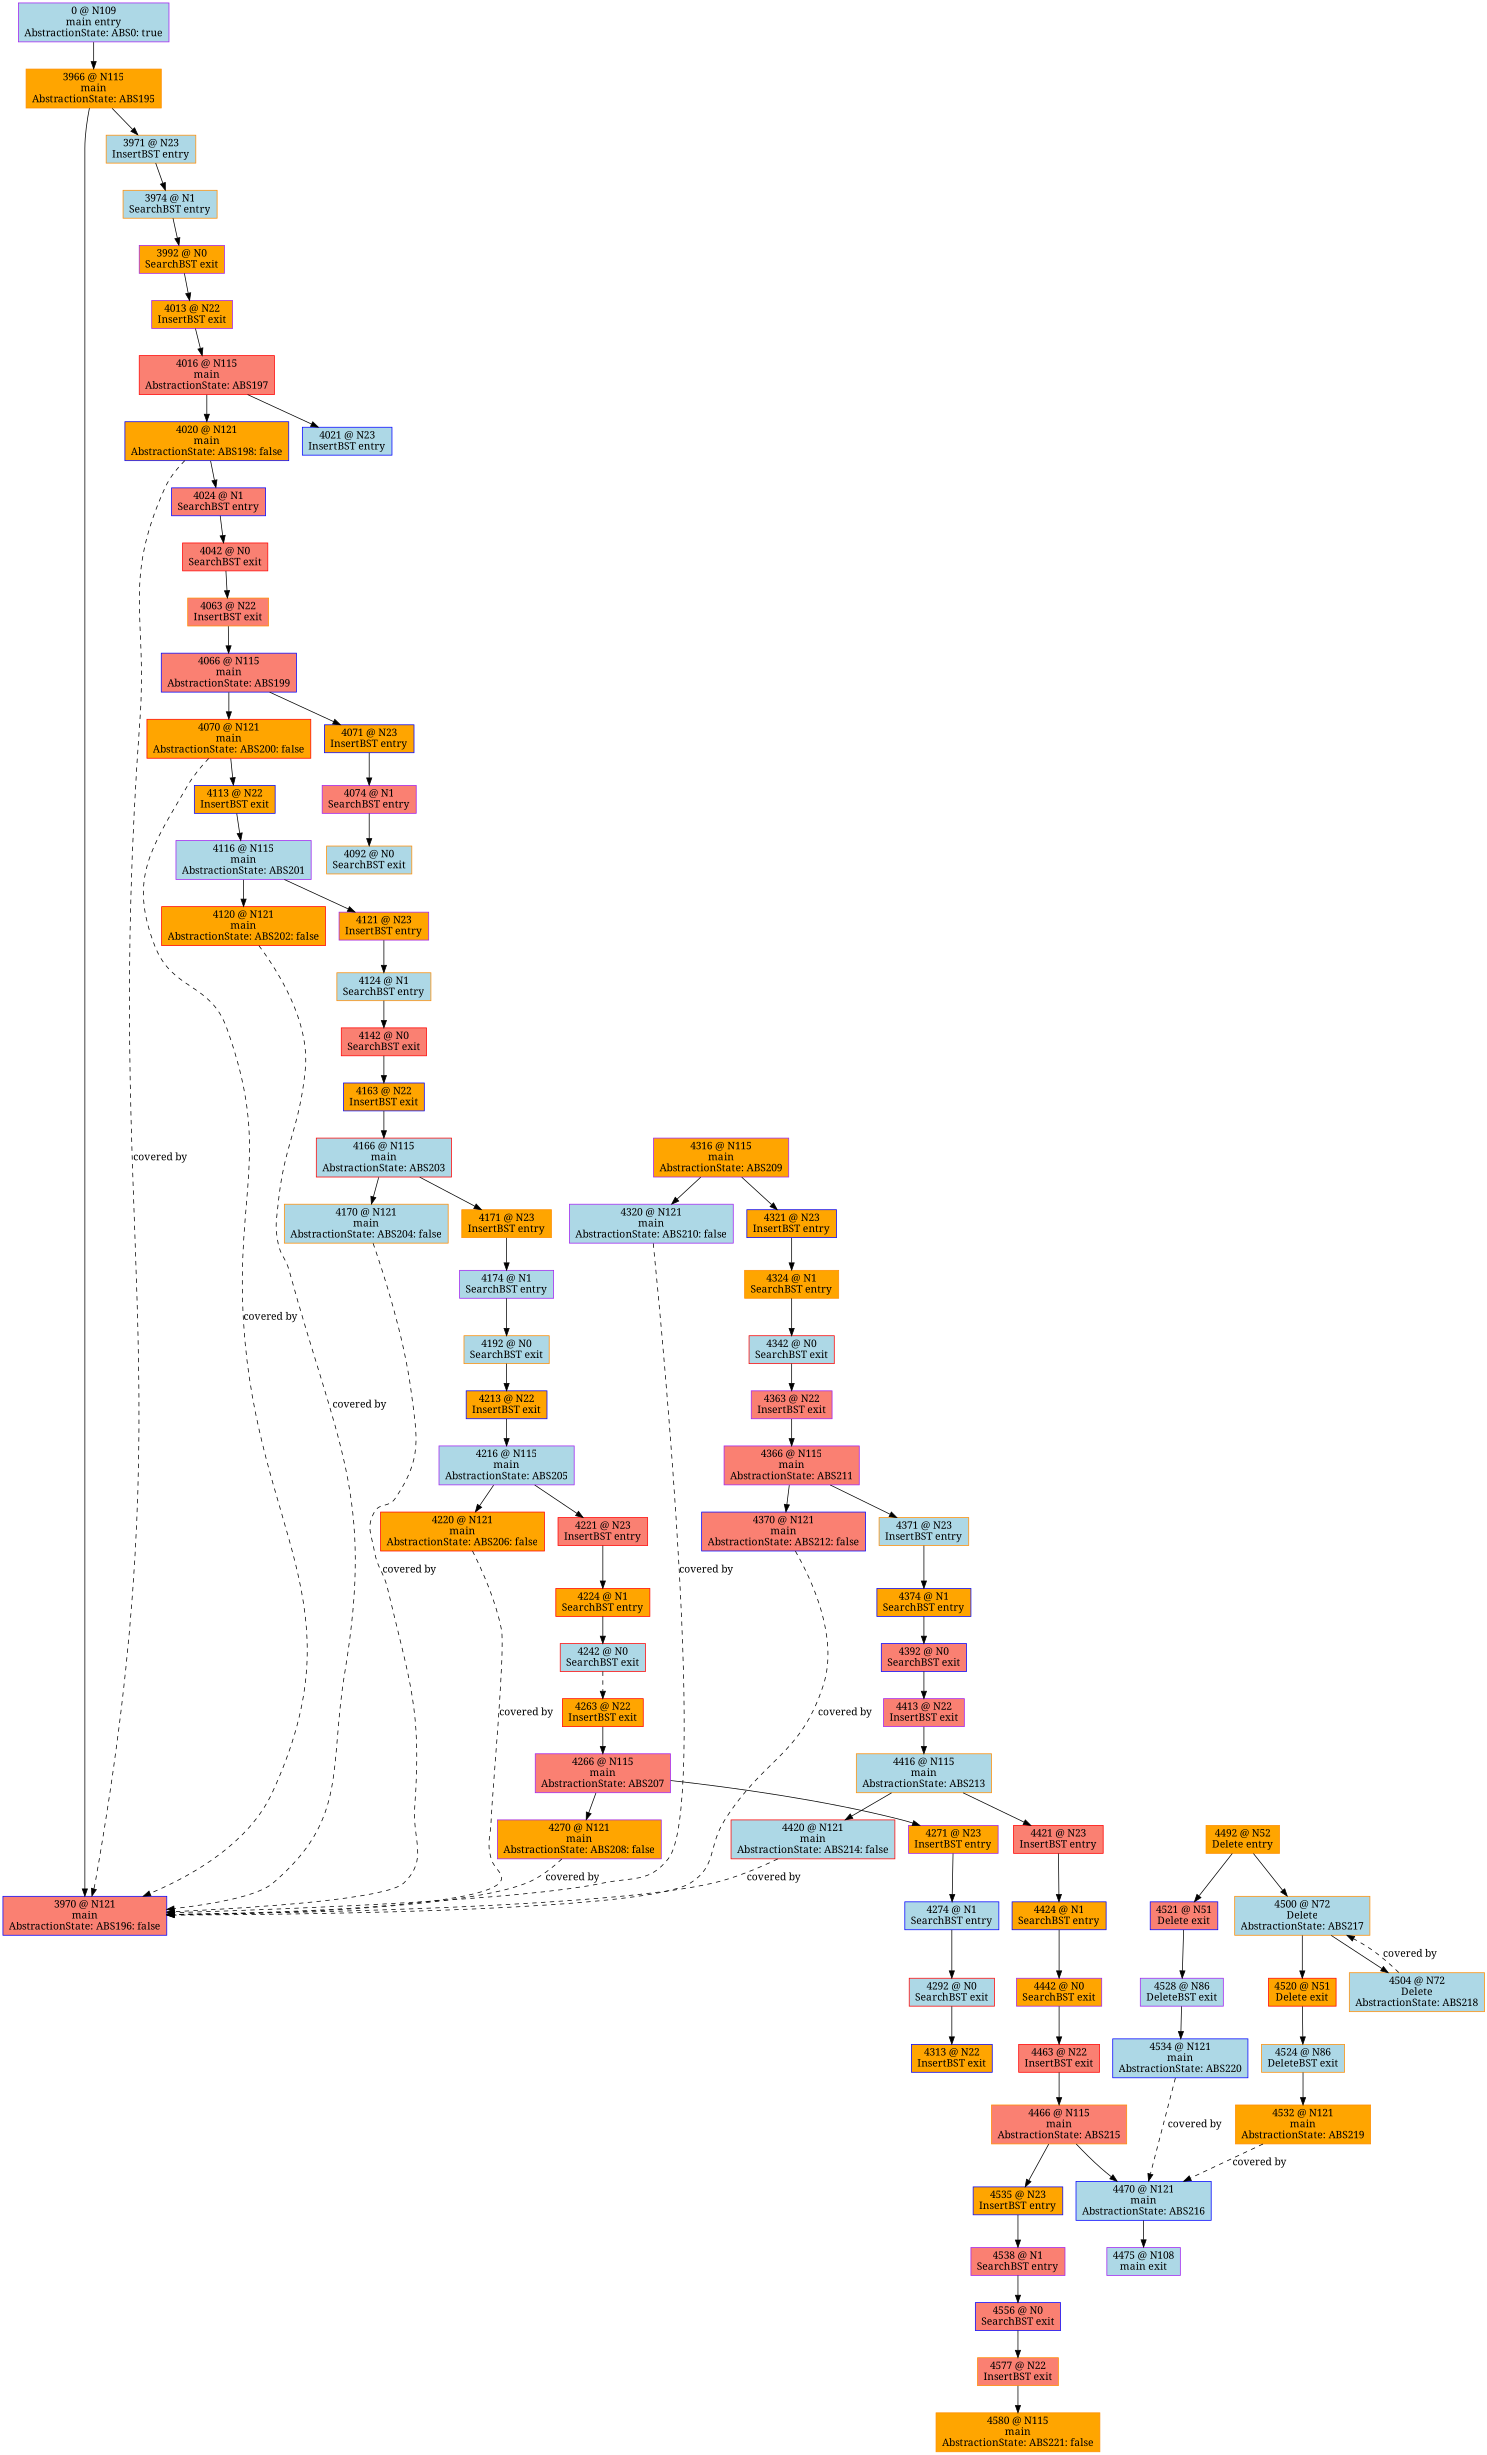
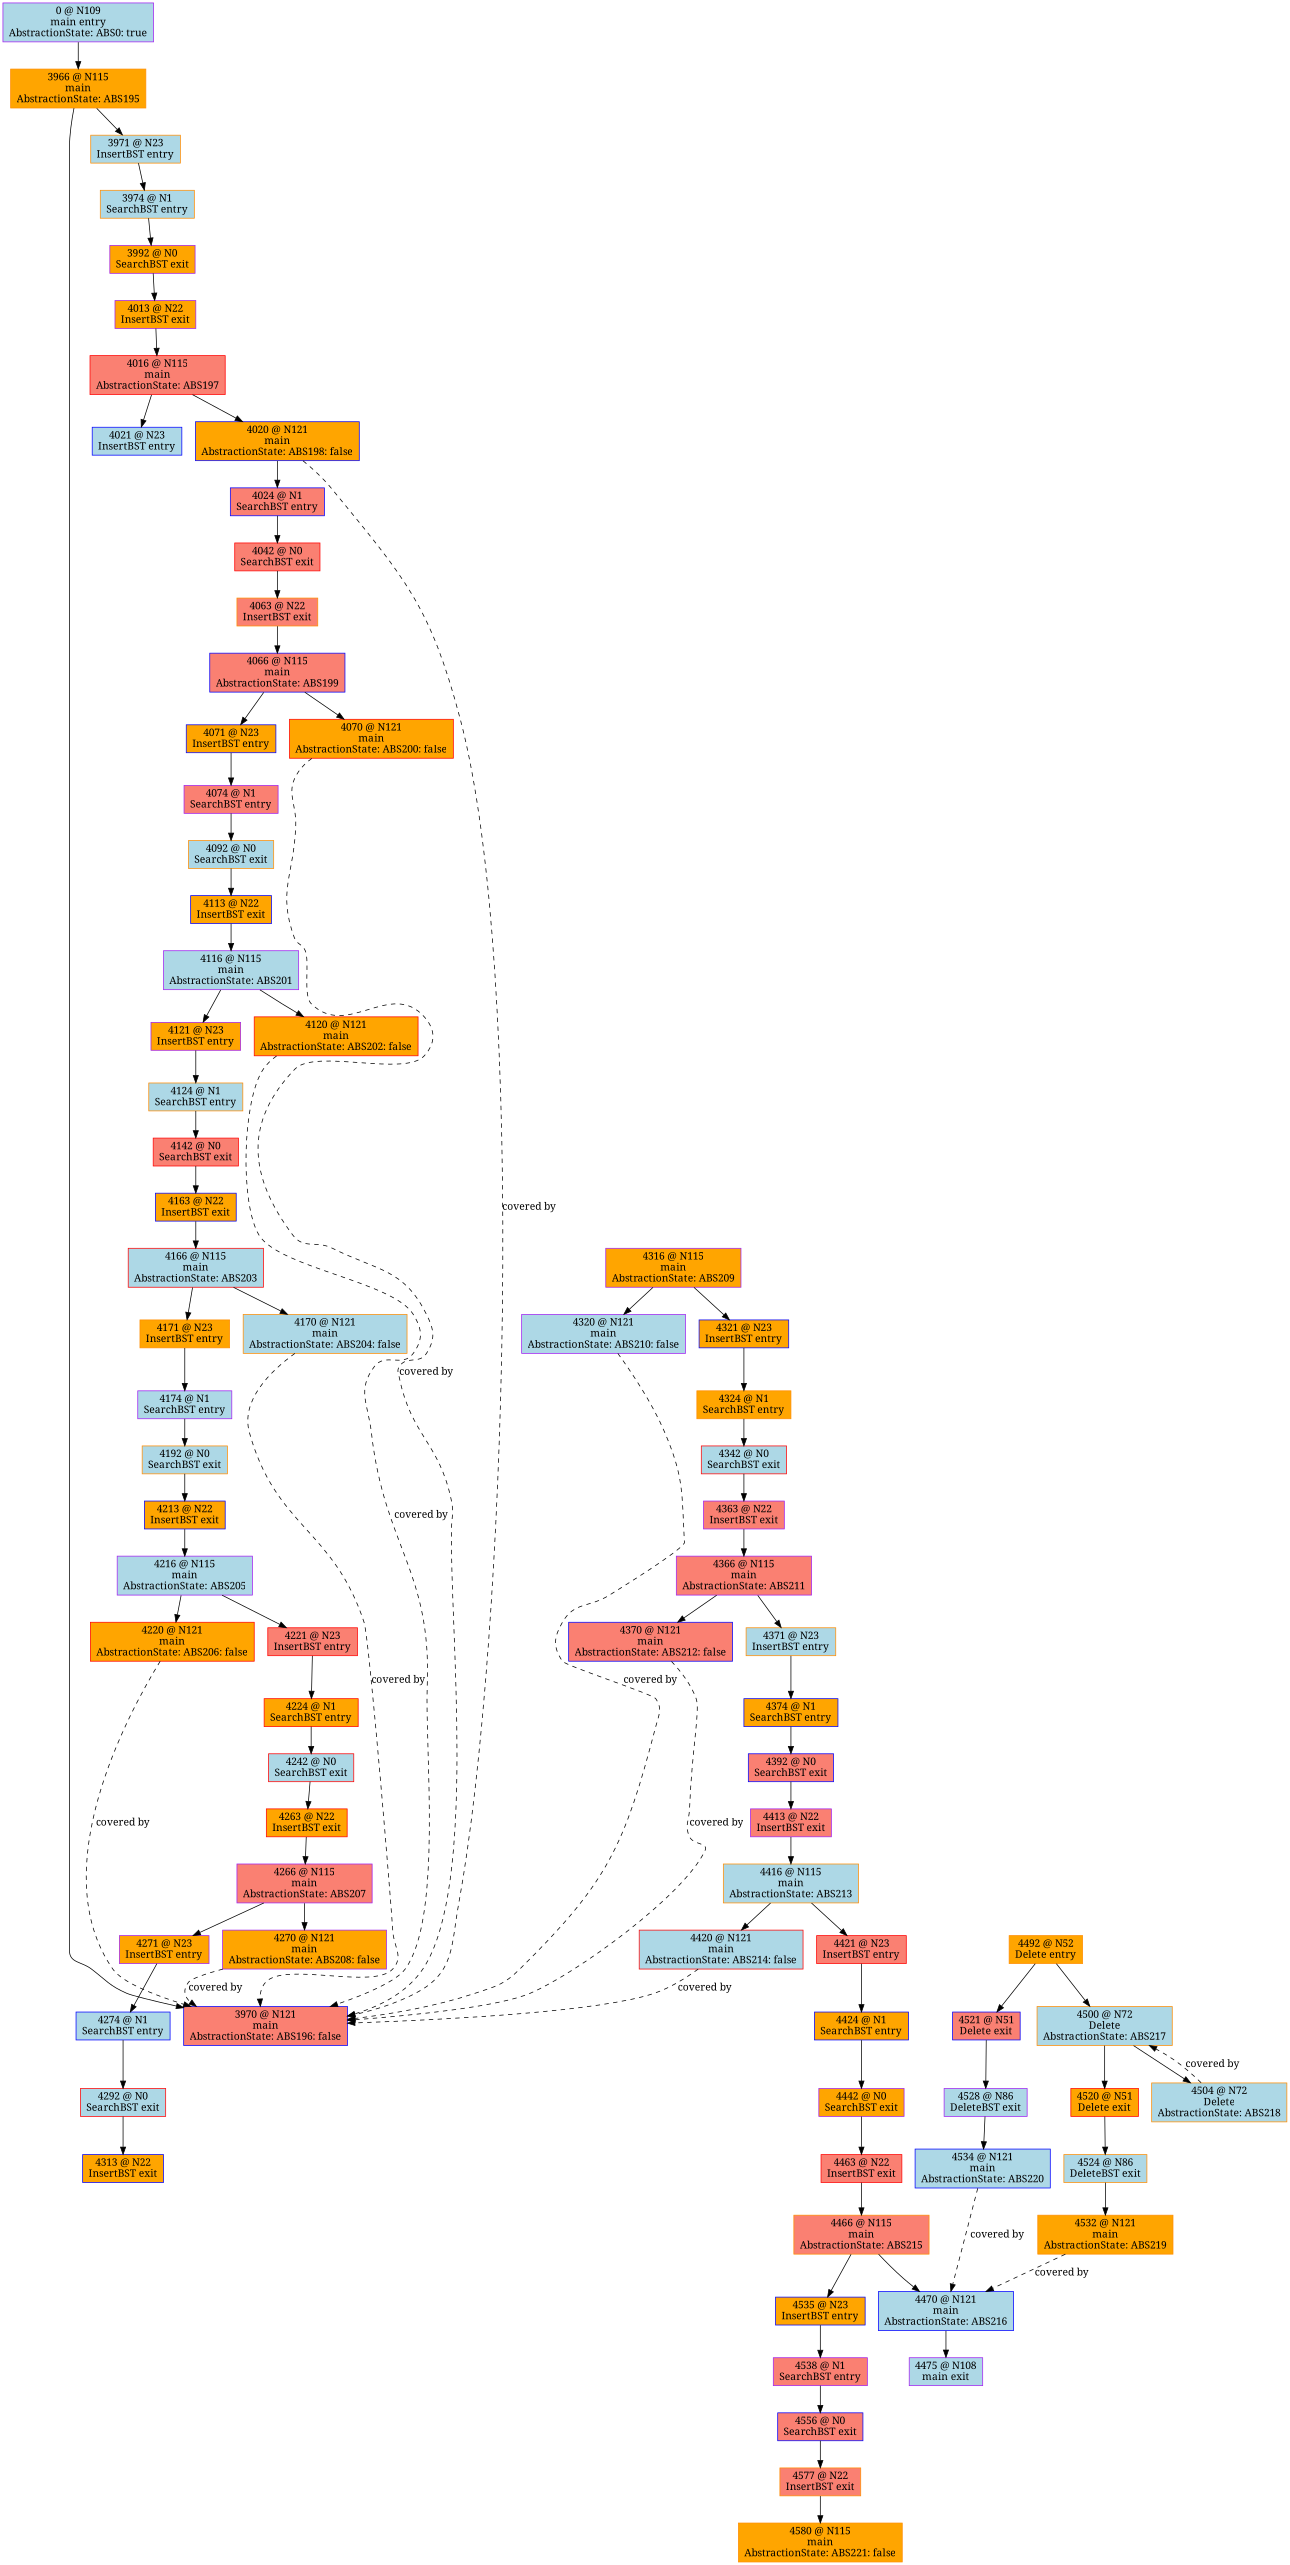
(232, 768) -> (231, 878)
(603, 1681) -> (309, 1792)
